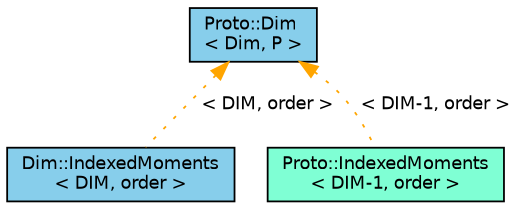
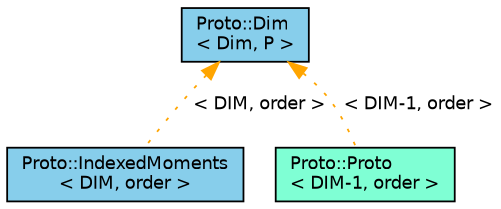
(121, 175) -> (125, 175)
(386, 175) -> (365, 175)
